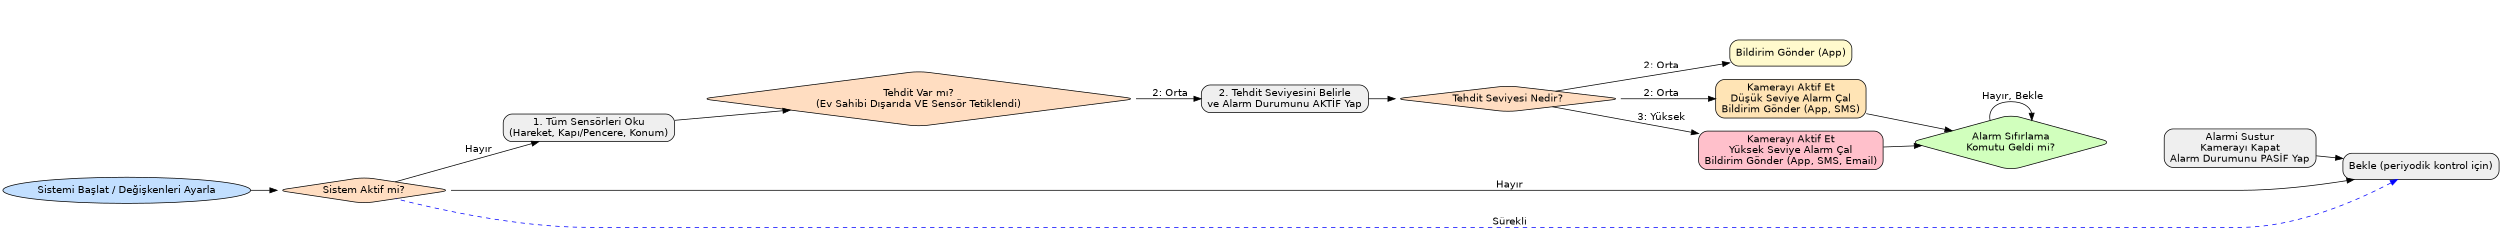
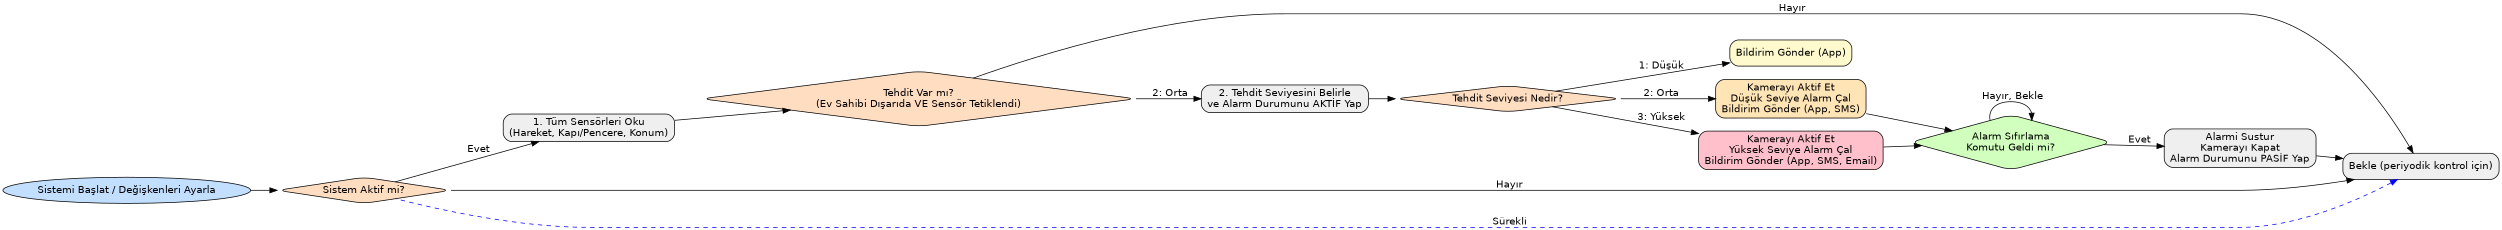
none -> (1715, 14)
(1660, 66) -> (1660, 66)
none -> (2130, 145)
(477, 149) -> (477, 149)
